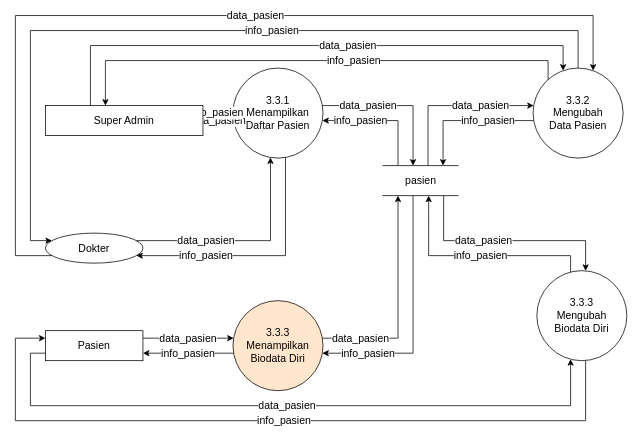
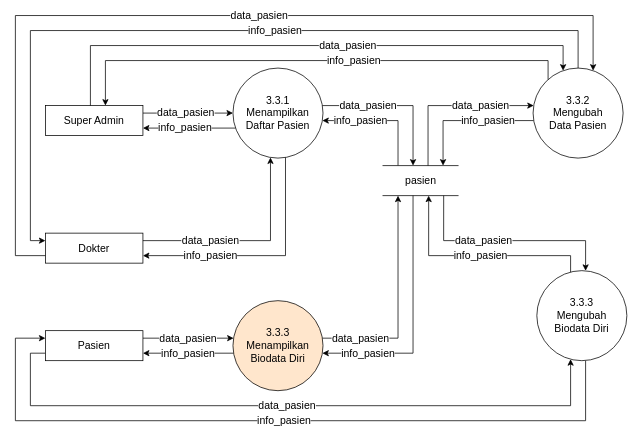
(124, 120) -> (94, 120)
(94, 248) -> (94, 248)
